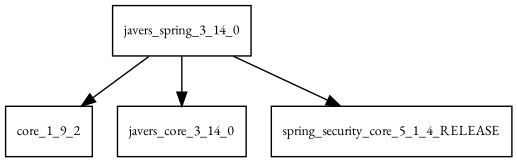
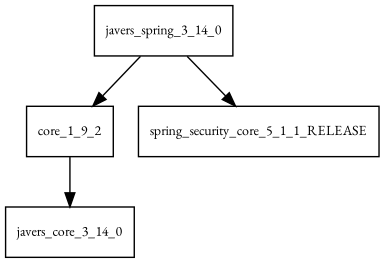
(182, 74) -> (70, 175)
(392, 131) -> (259, 131)
